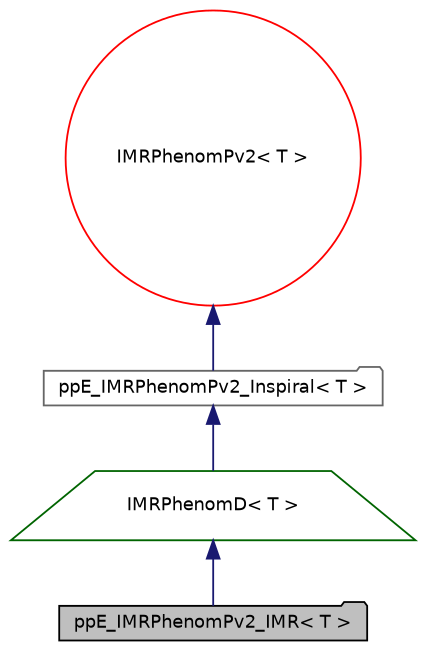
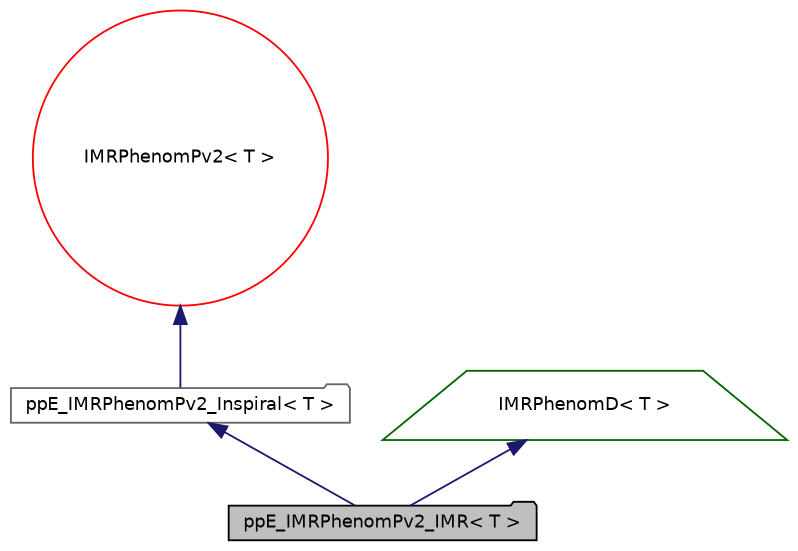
(213, 448) -> (290, 469)
